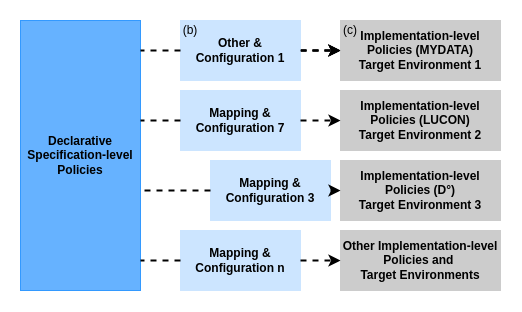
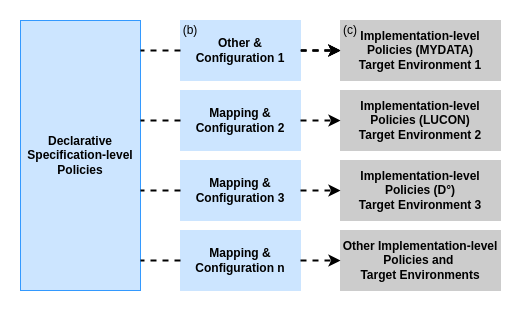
(241, 121) -> (241, 121)
(81, 156) -> (81, 156)
(271, 191) -> (241, 191)
